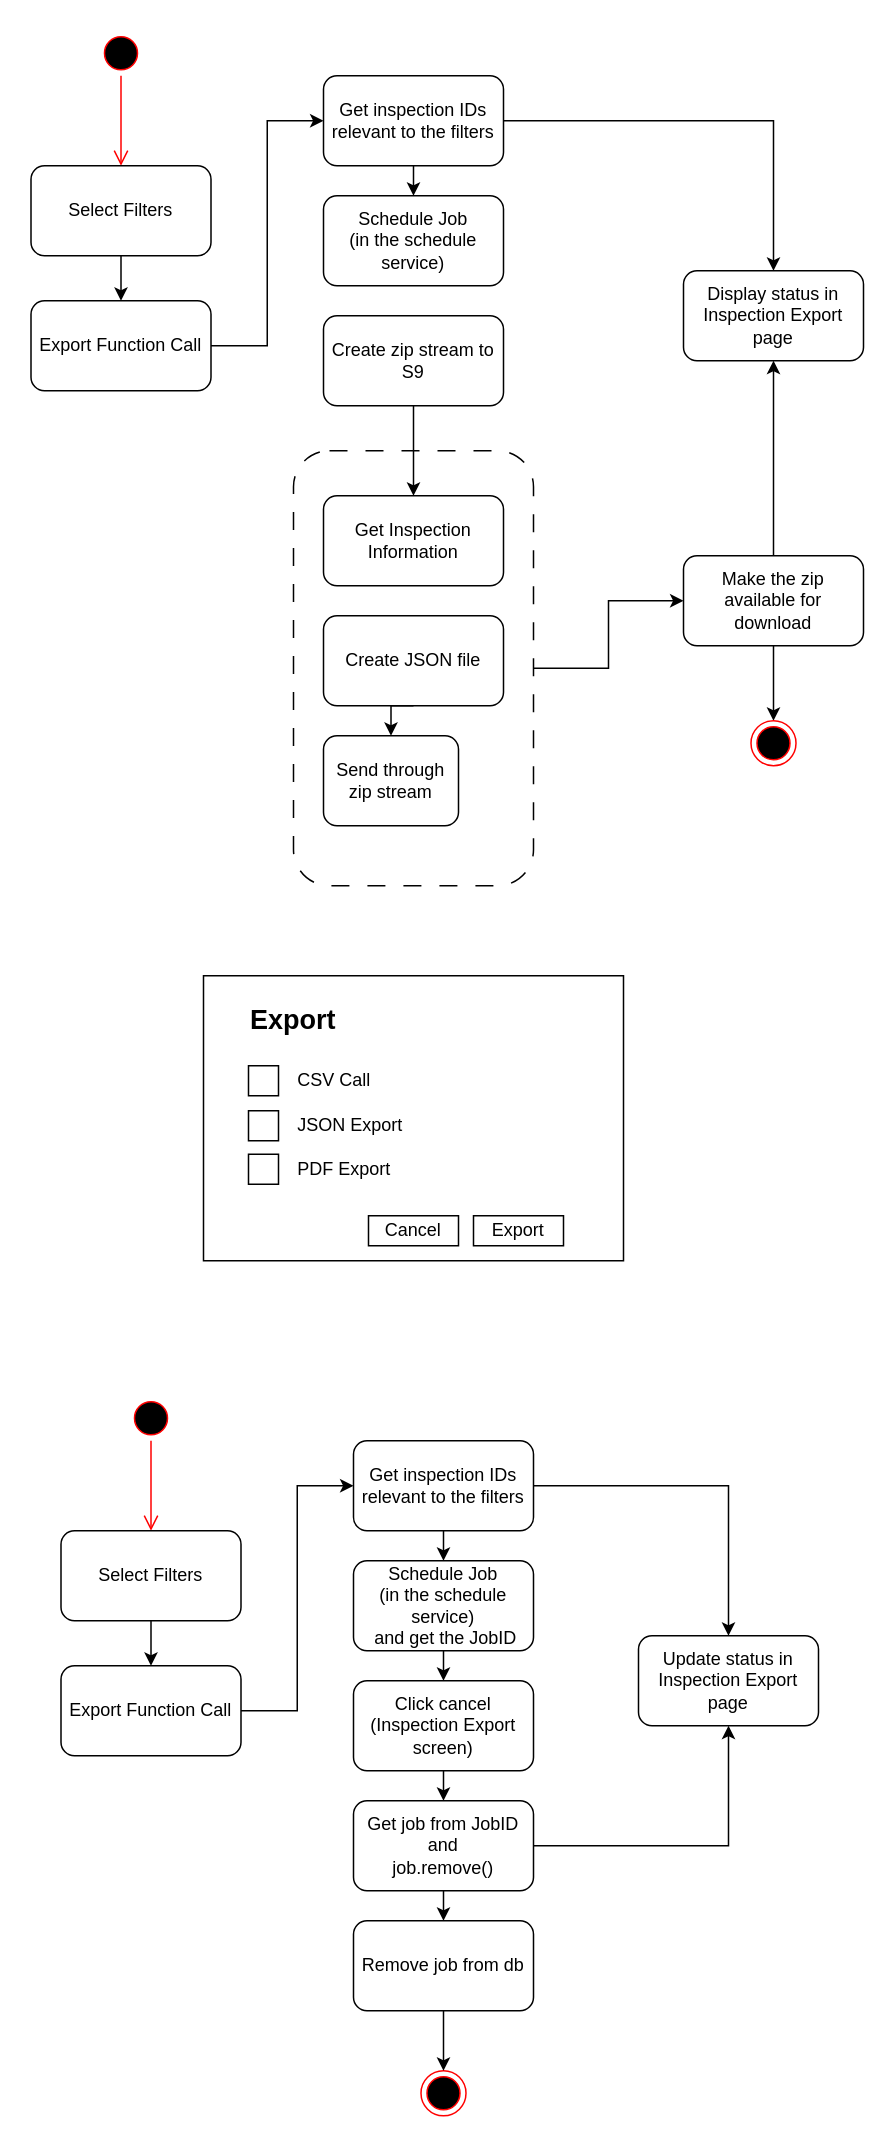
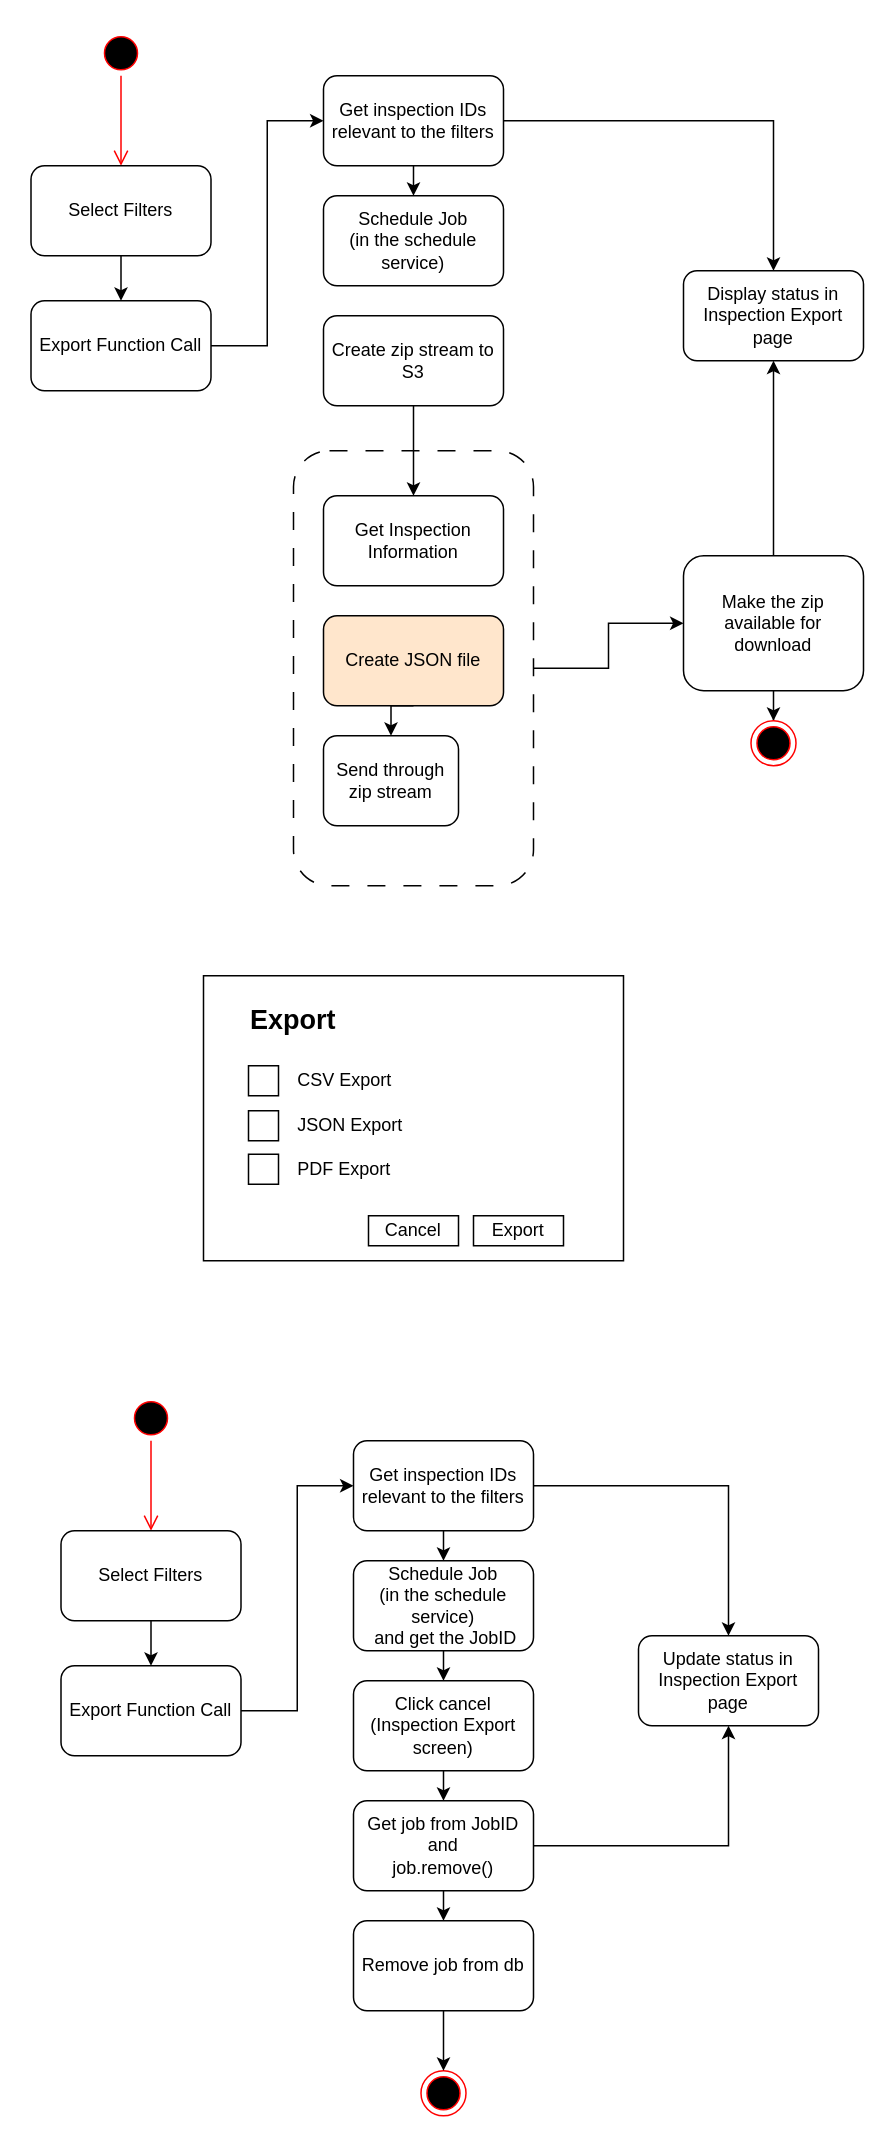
(413, 361) -> (413, 361)
(773, 601) -> (773, 623)
(413, 661) -> (413, 661)
(331, 1081) -> (346, 1081)
